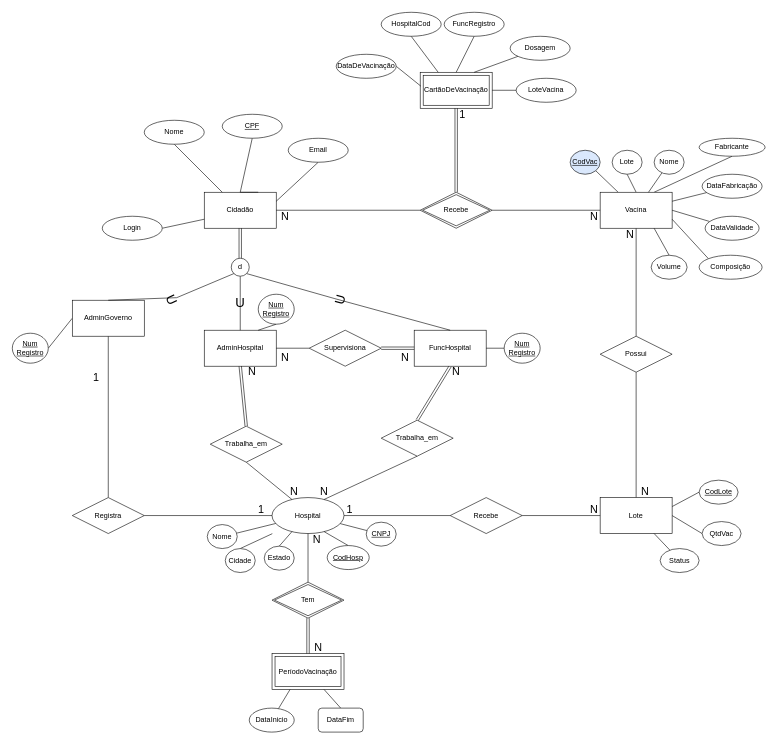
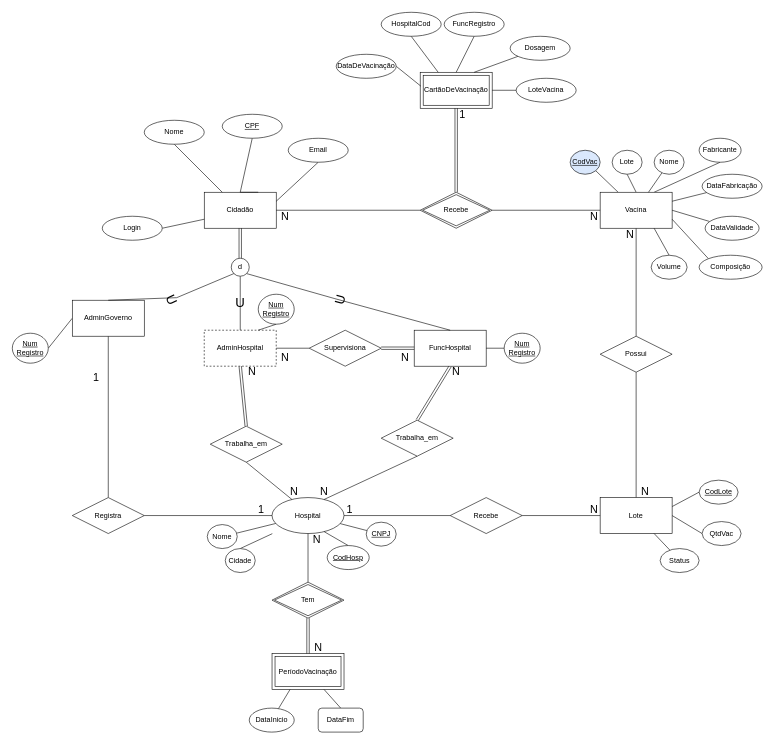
(732, 147) -> (720, 150)
(240, 348) -> (240, 348)
(285, 539) -> none
(279, 558) -> none
